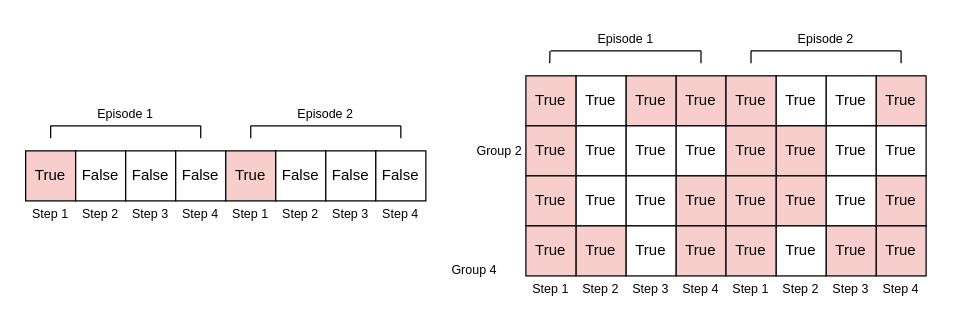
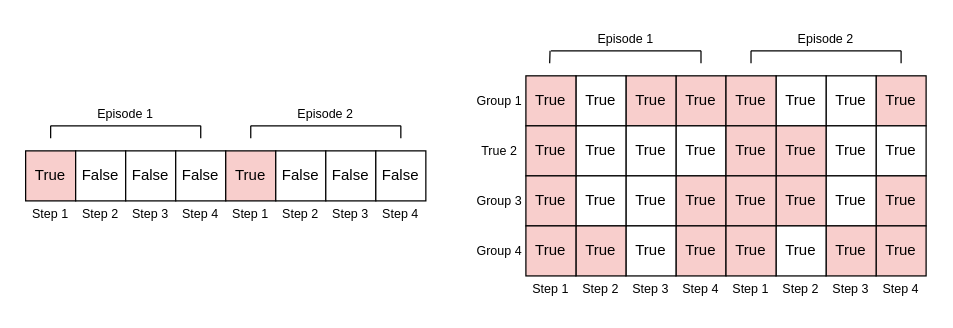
none -> (500, 101)
(499, 151) -> (499, 151)
none -> (500, 201)
(475, 269) -> (500, 251)
